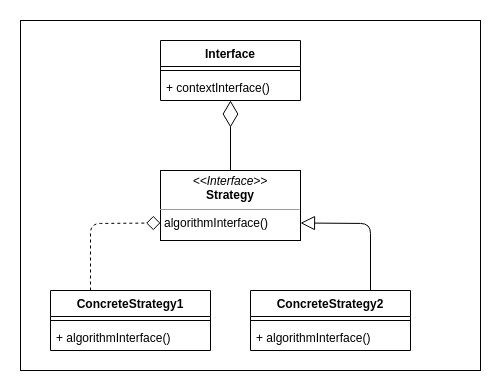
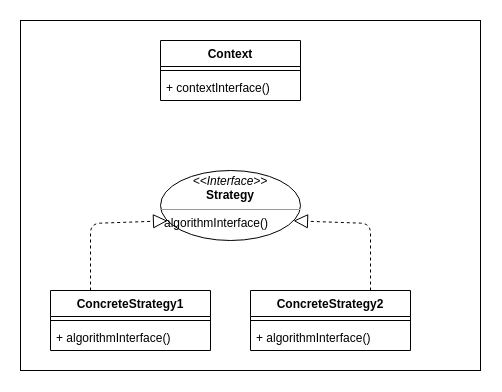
(230, 54) -> (230, 54)
(231, 148) -> none
(231, 206) -> (231, 206)
(126, 223) -> (131, 222)
(371, 234) -> (370, 228)
